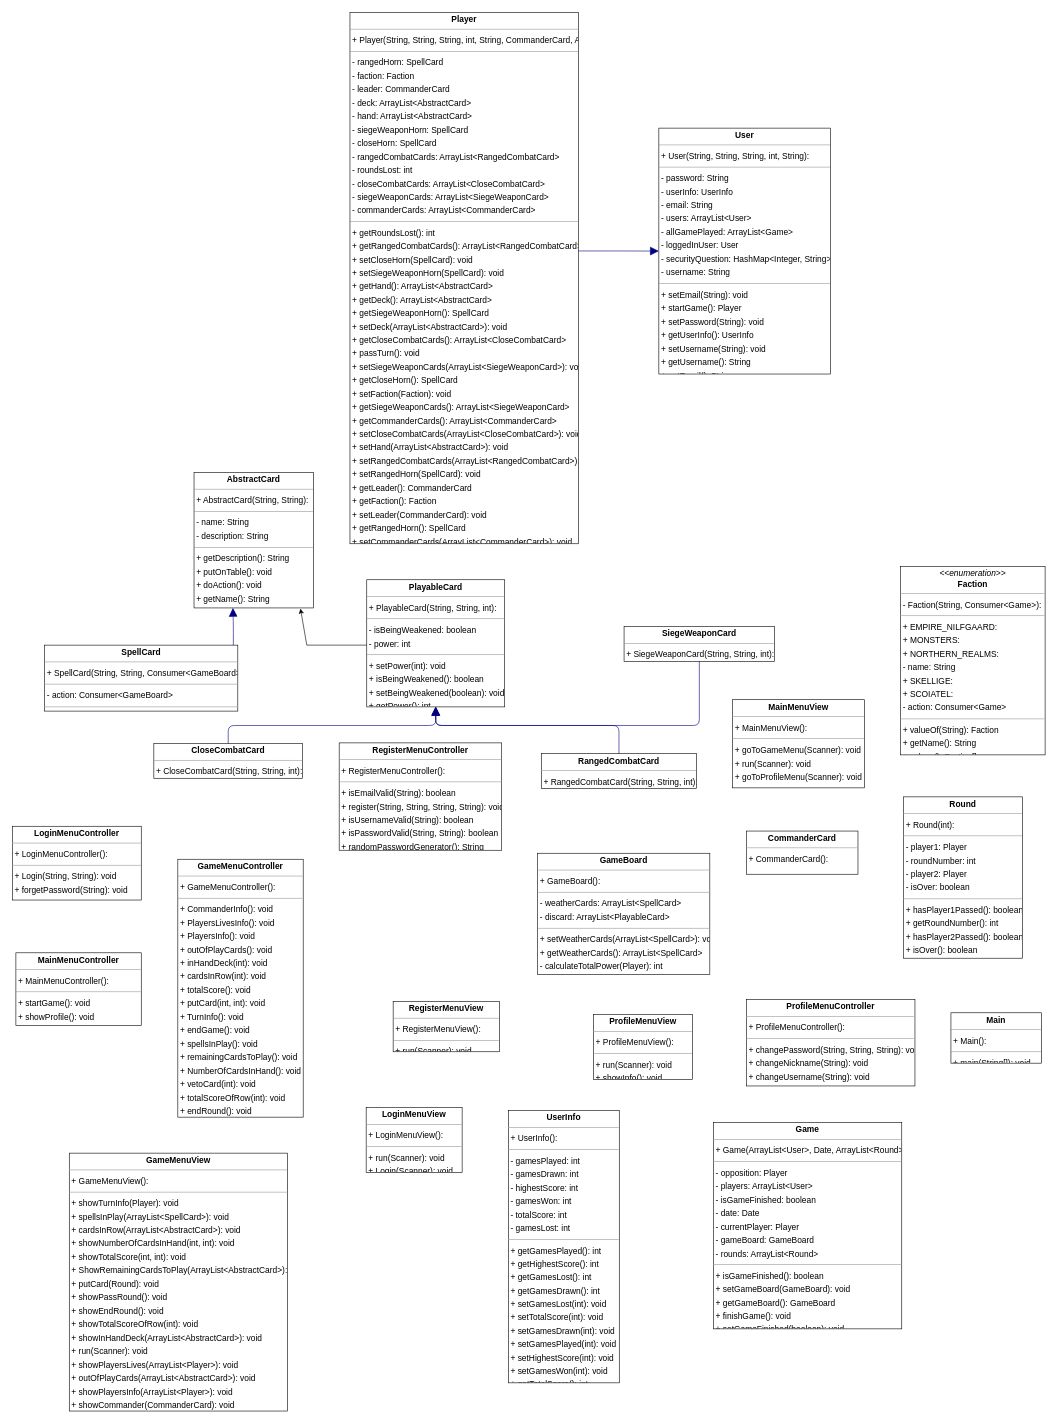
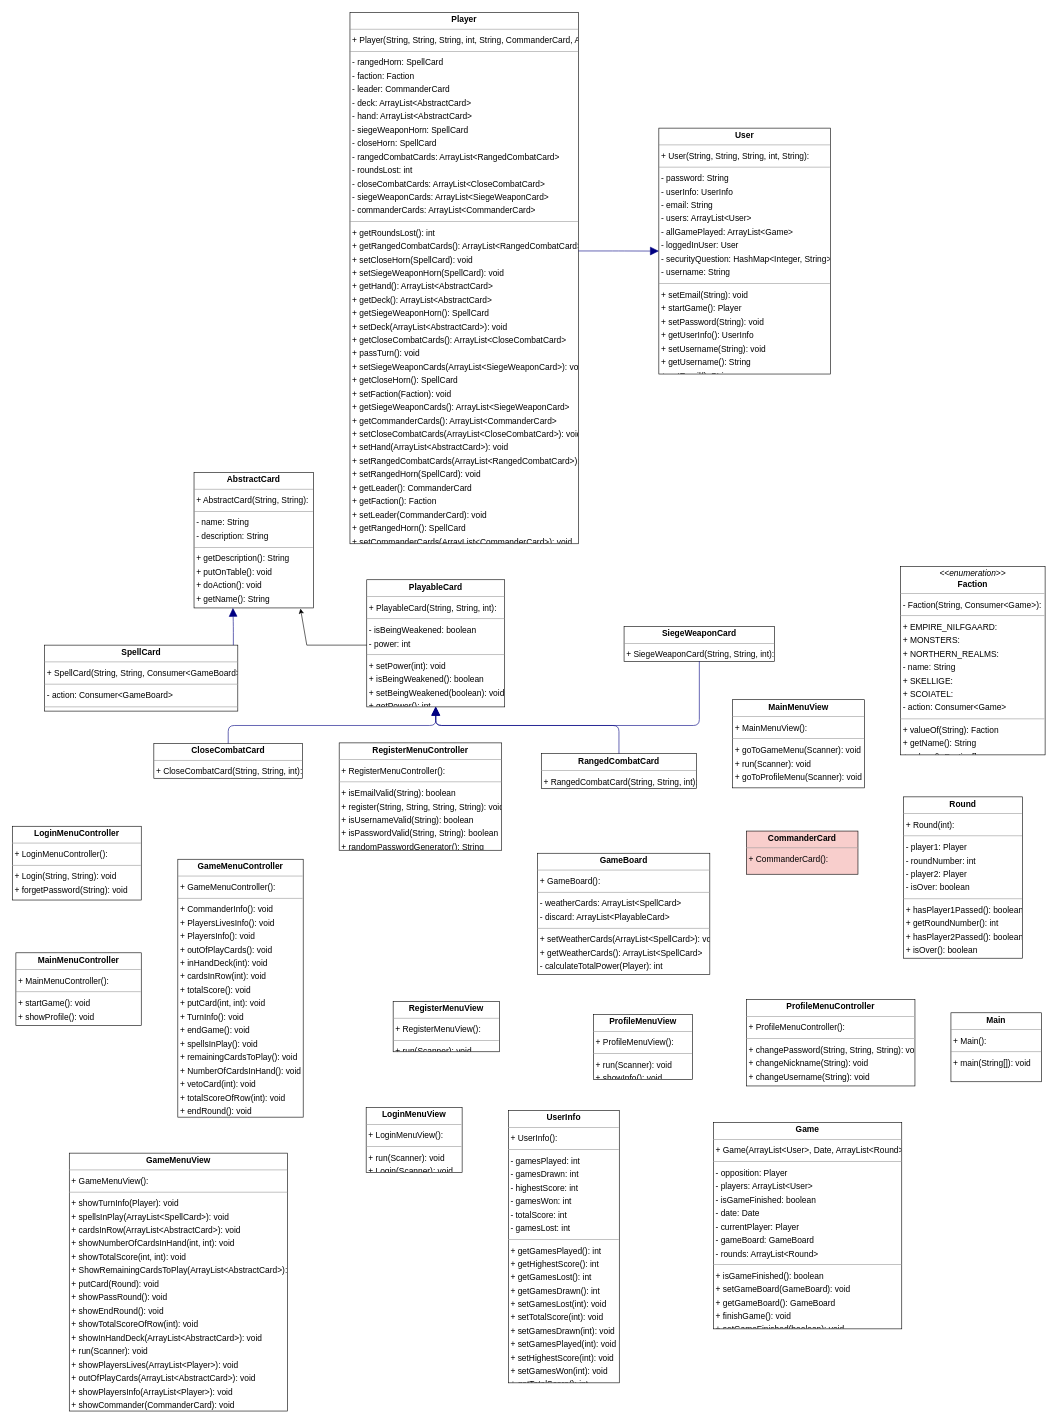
(803, 853) -> (803, 853)
(997, 1038) -> (997, 1048)
